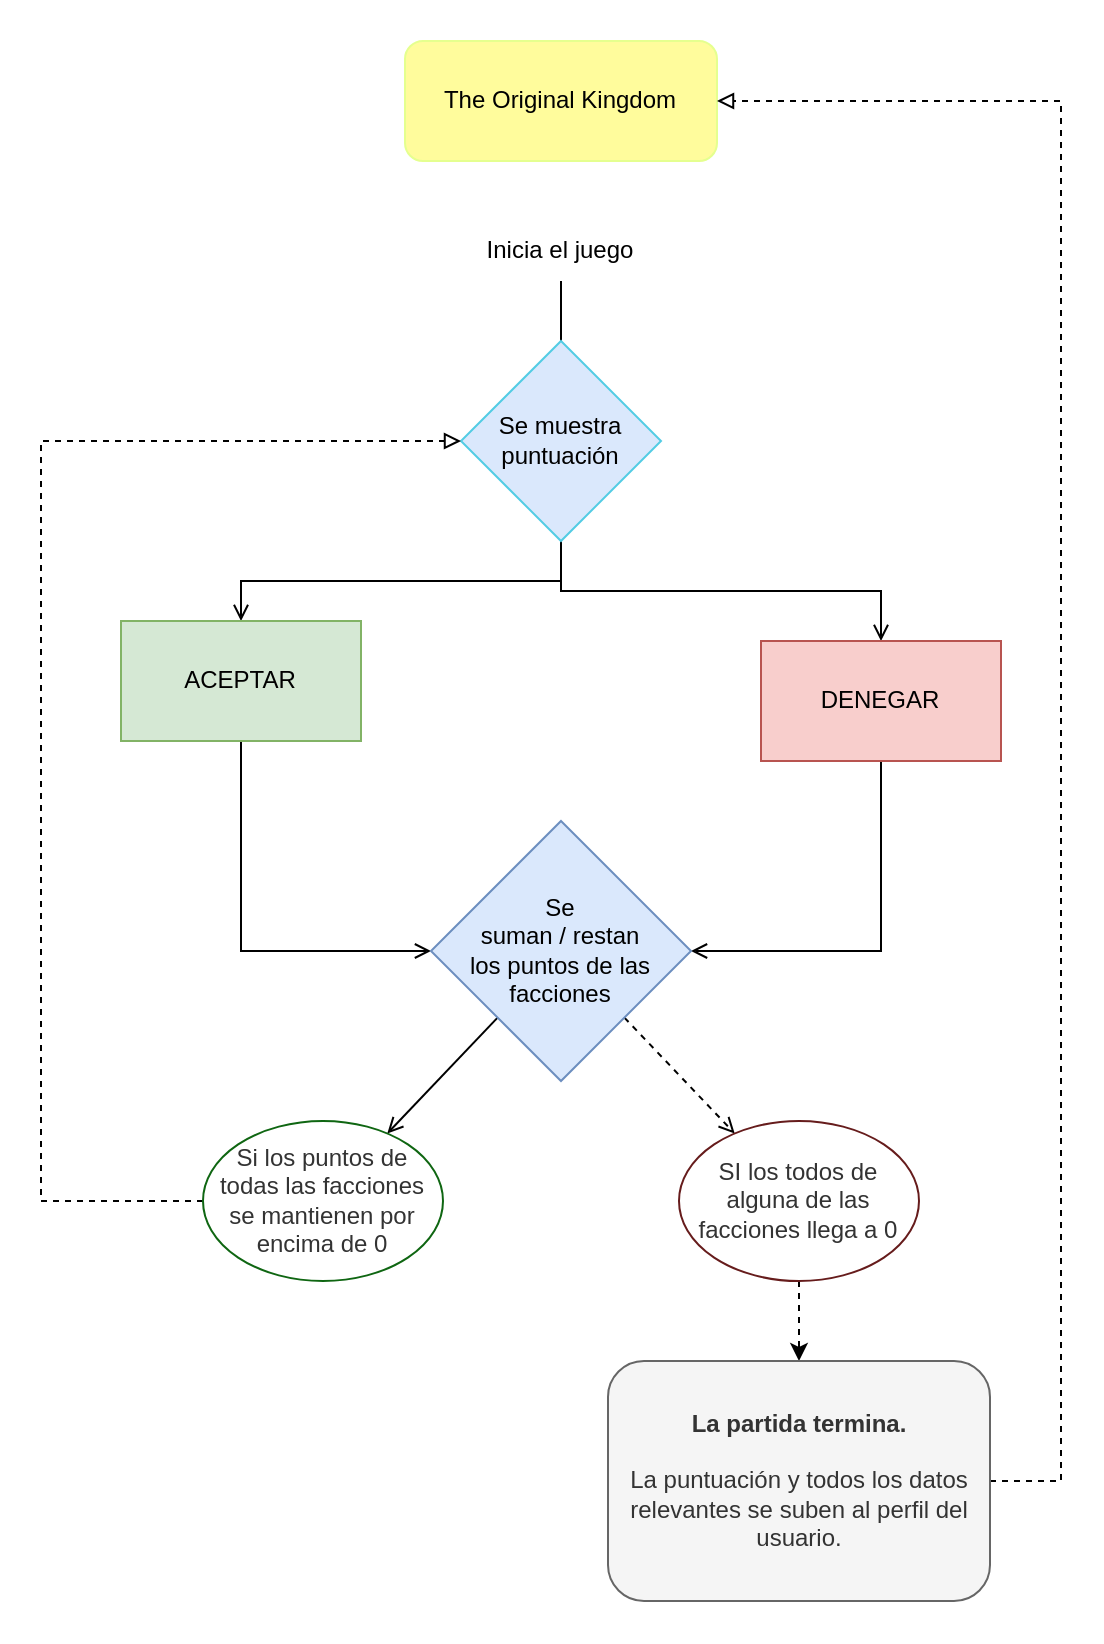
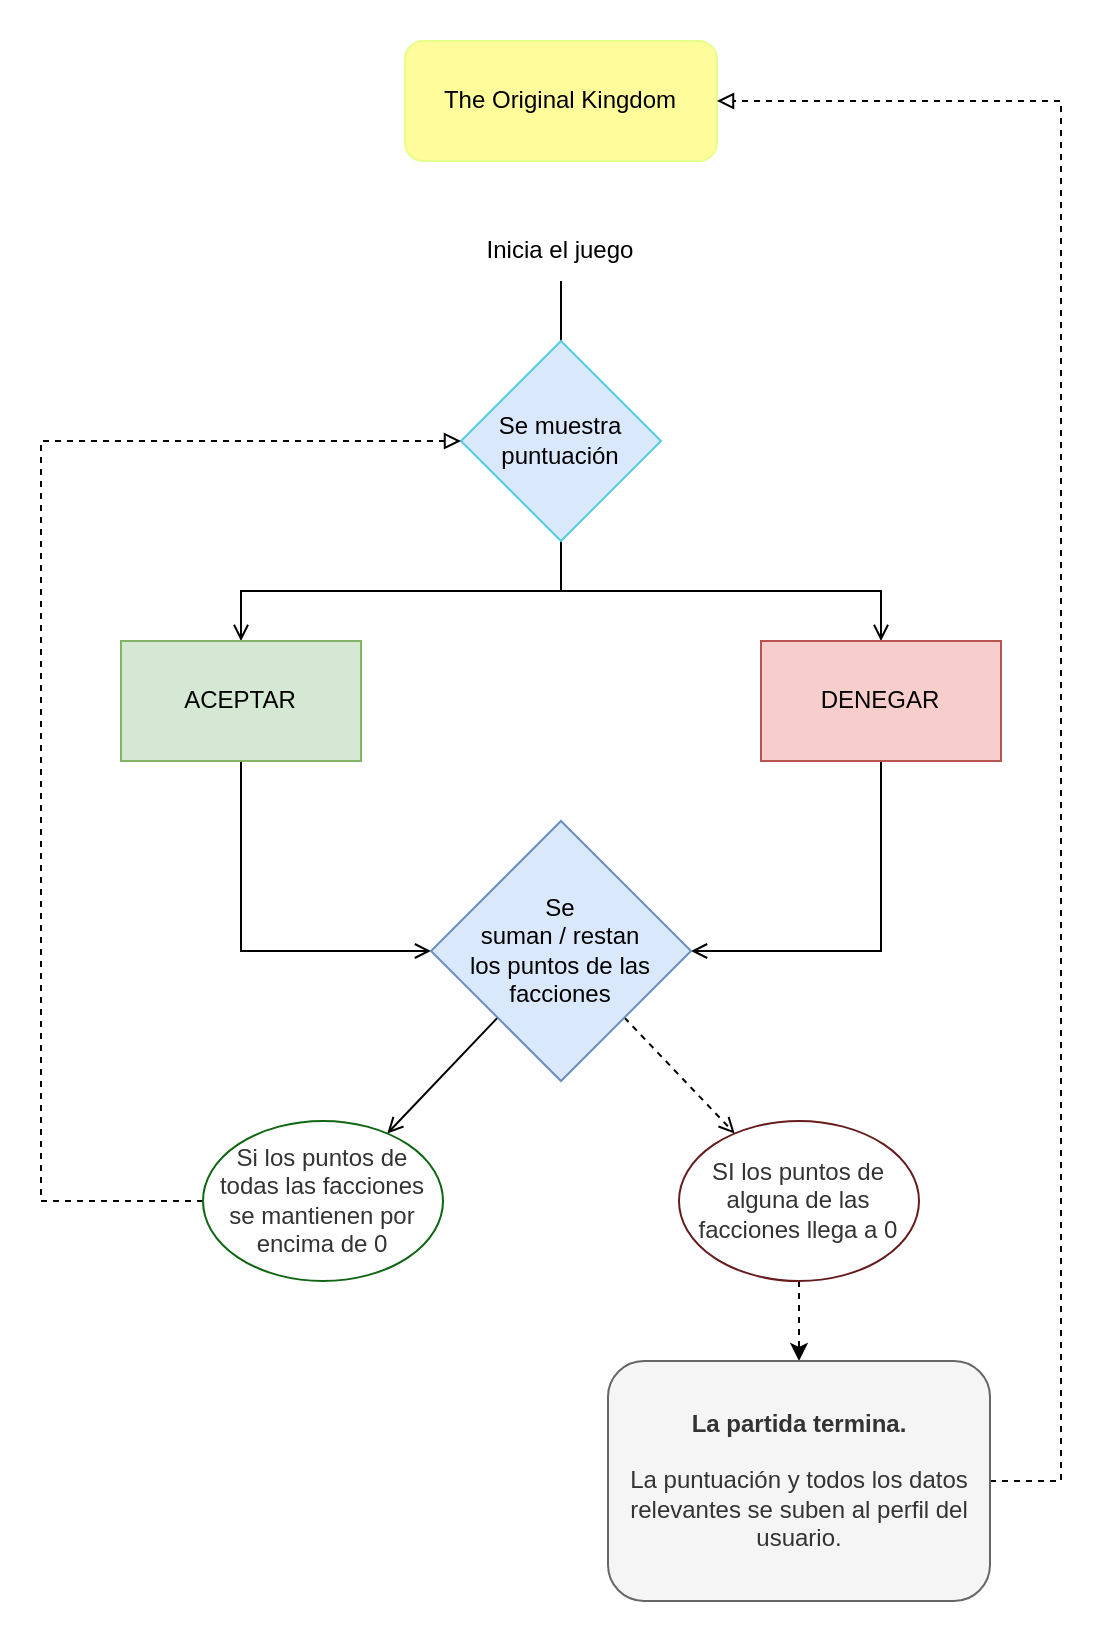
(241, 681) -> (241, 701)
(799, 1201) -> (799, 1201)
